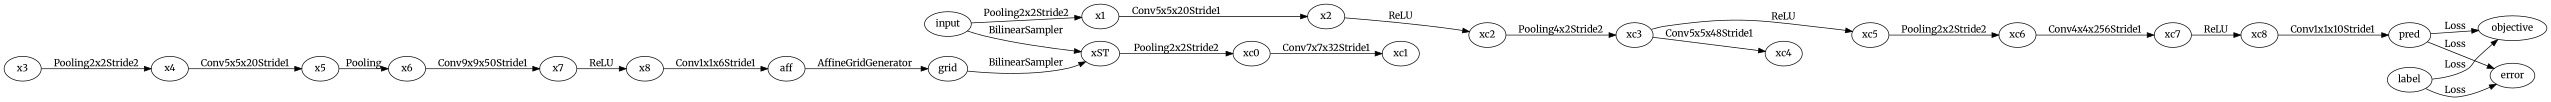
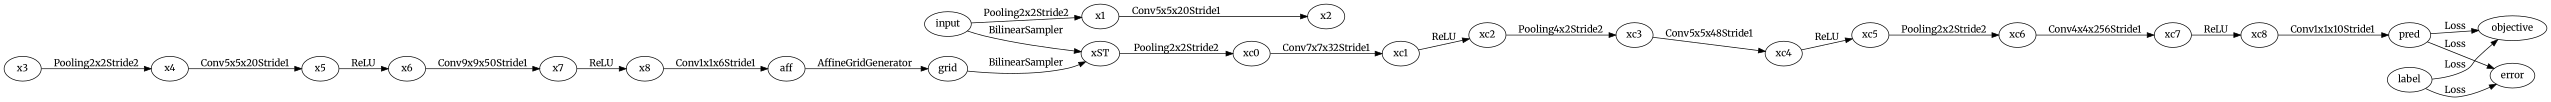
(1748, 20) -> (1823, 45)
(1404, 23) -> (1441, 45)
(364, 64) -> (364, 64)
